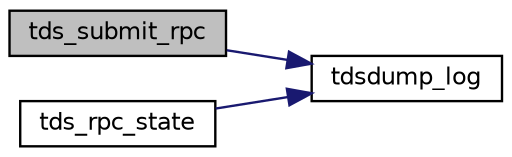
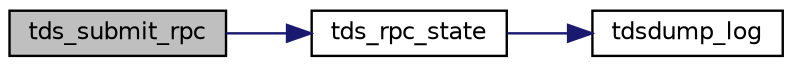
(257, 55) -> (256, 33)
